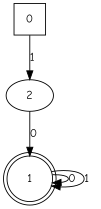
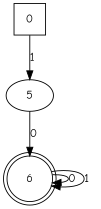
(30, 96) -> (30, 96)
(30, 179) -> (30, 179)
